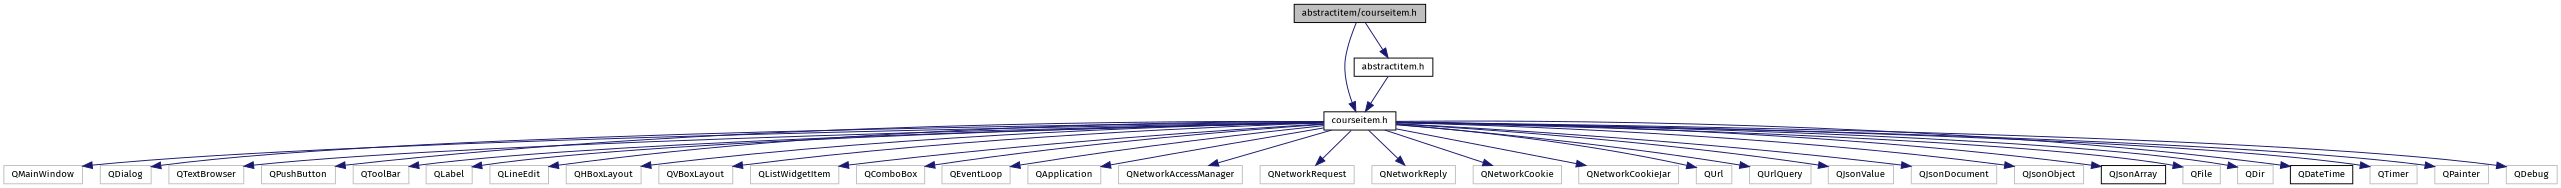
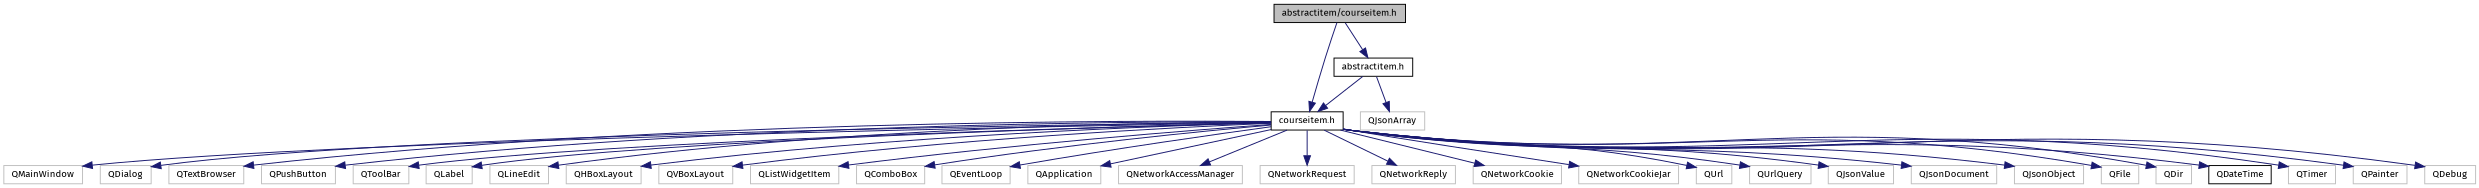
(1744, 134) -> (1381, 90)
(2133, 175) -> (1393, 121)
